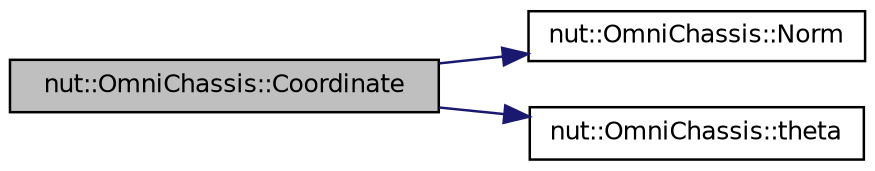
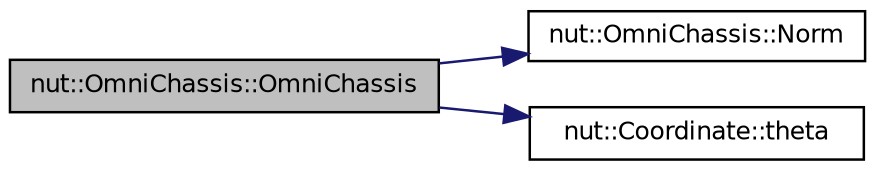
(224, 86) -> (224, 86)
(697, 133) -> (697, 133)
